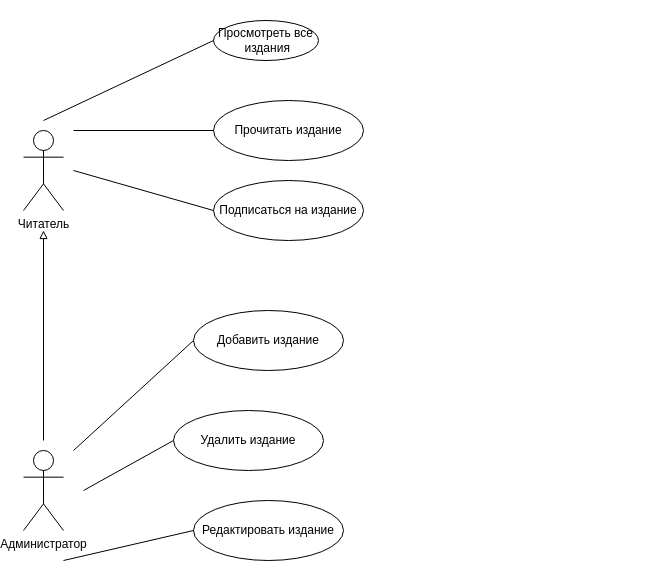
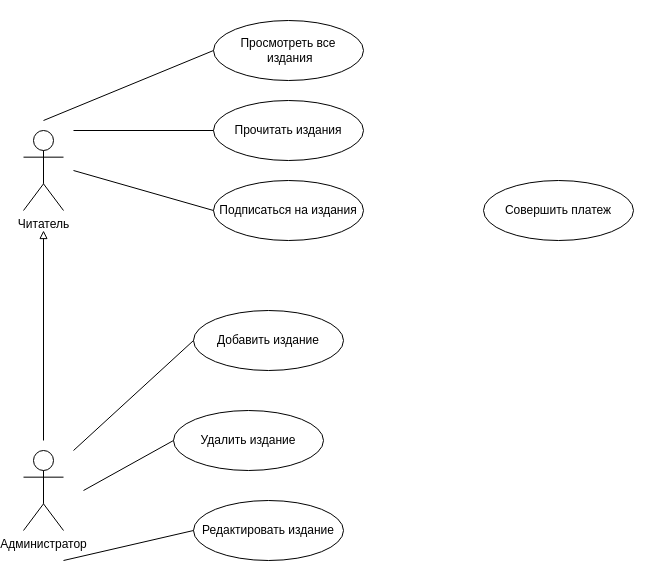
(266, 41) -> (289, 51)
(289, 131) -> (289, 131)
(289, 211) -> (289, 211)
none -> (559, 211)
